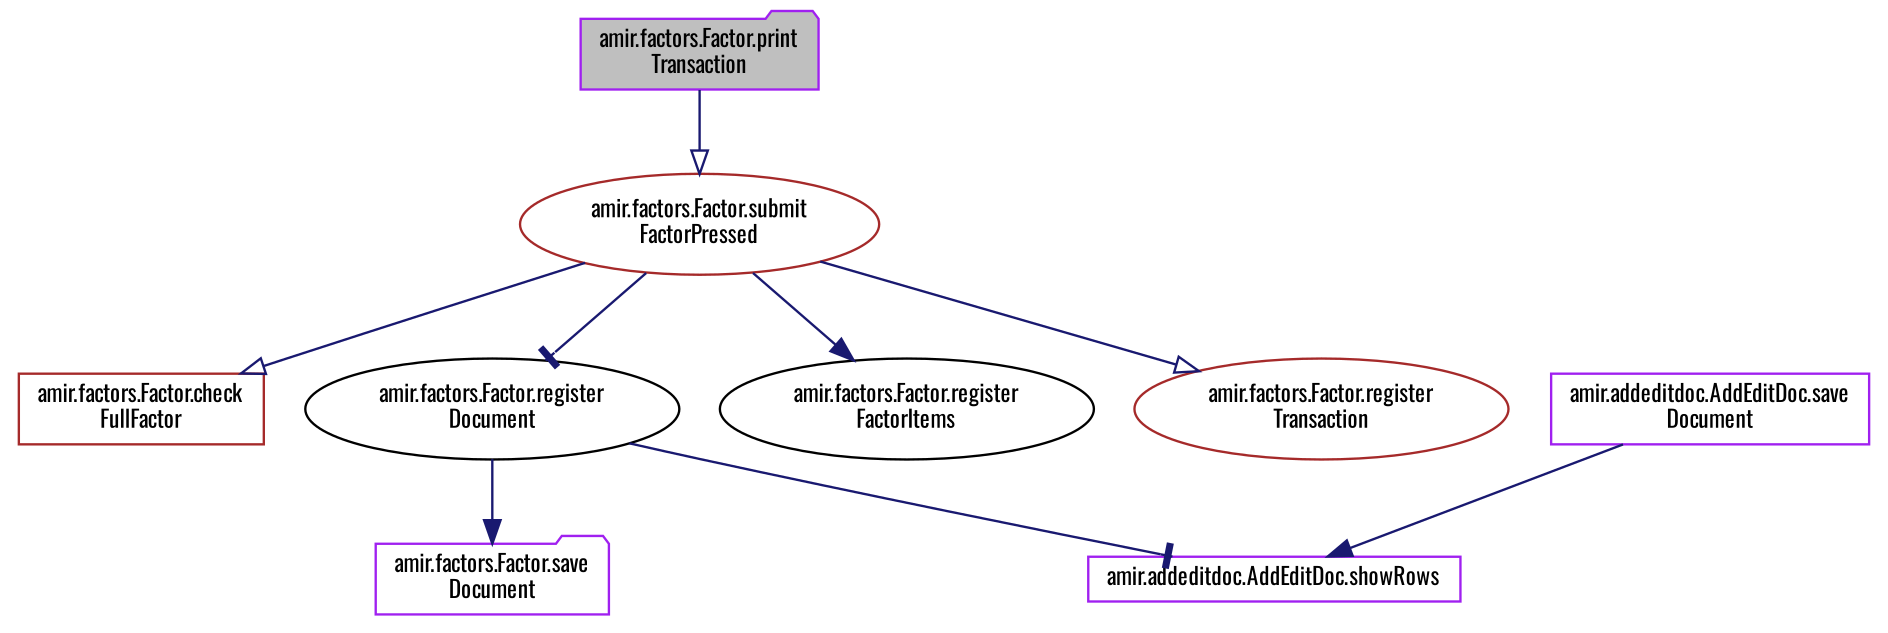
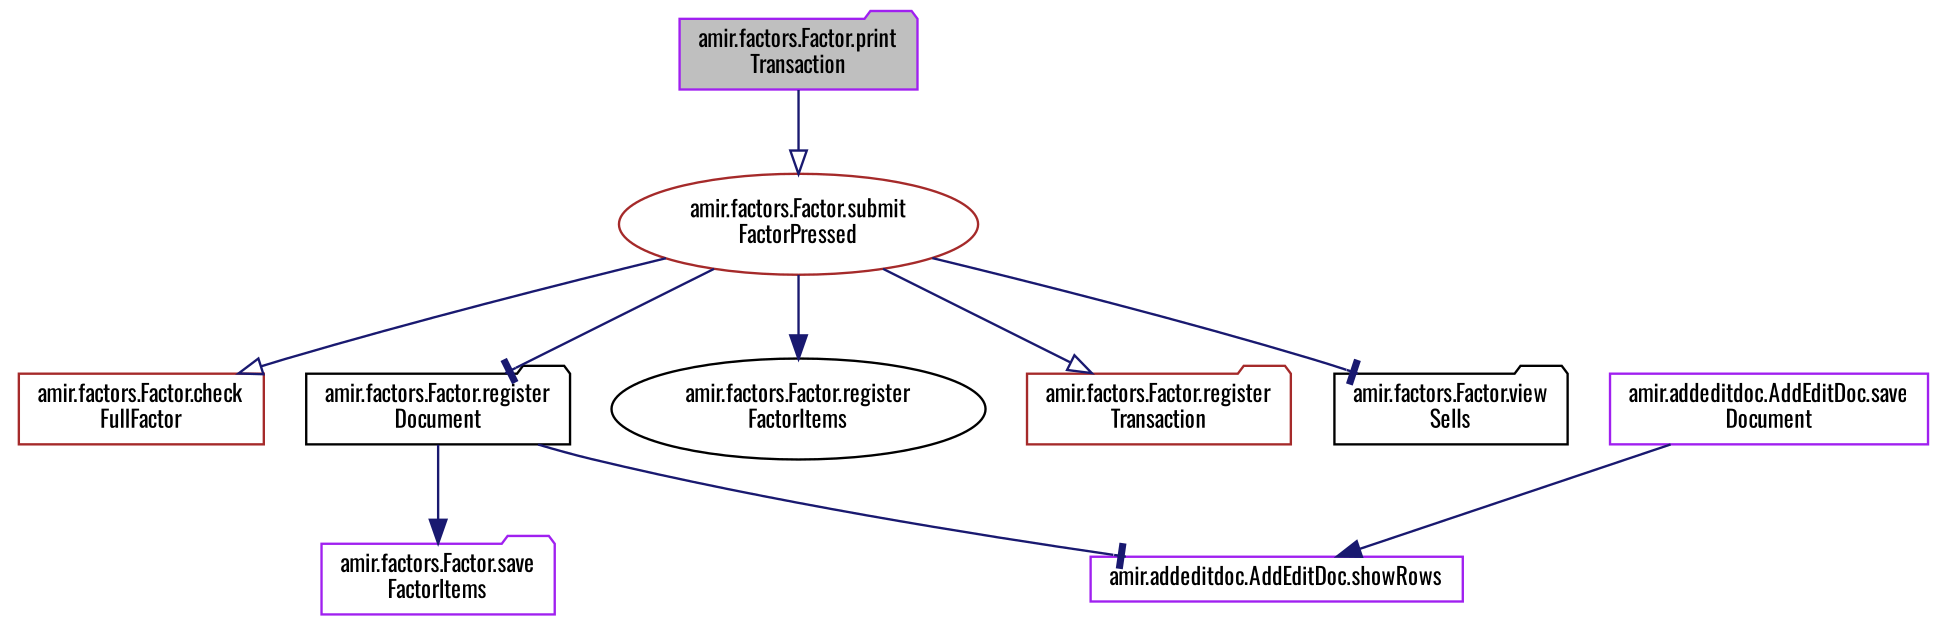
(492, 409) -> (438, 409)
(1321, 409) -> (1159, 409)
none -> (1451, 409)
(492, 579) -> (438, 579)
